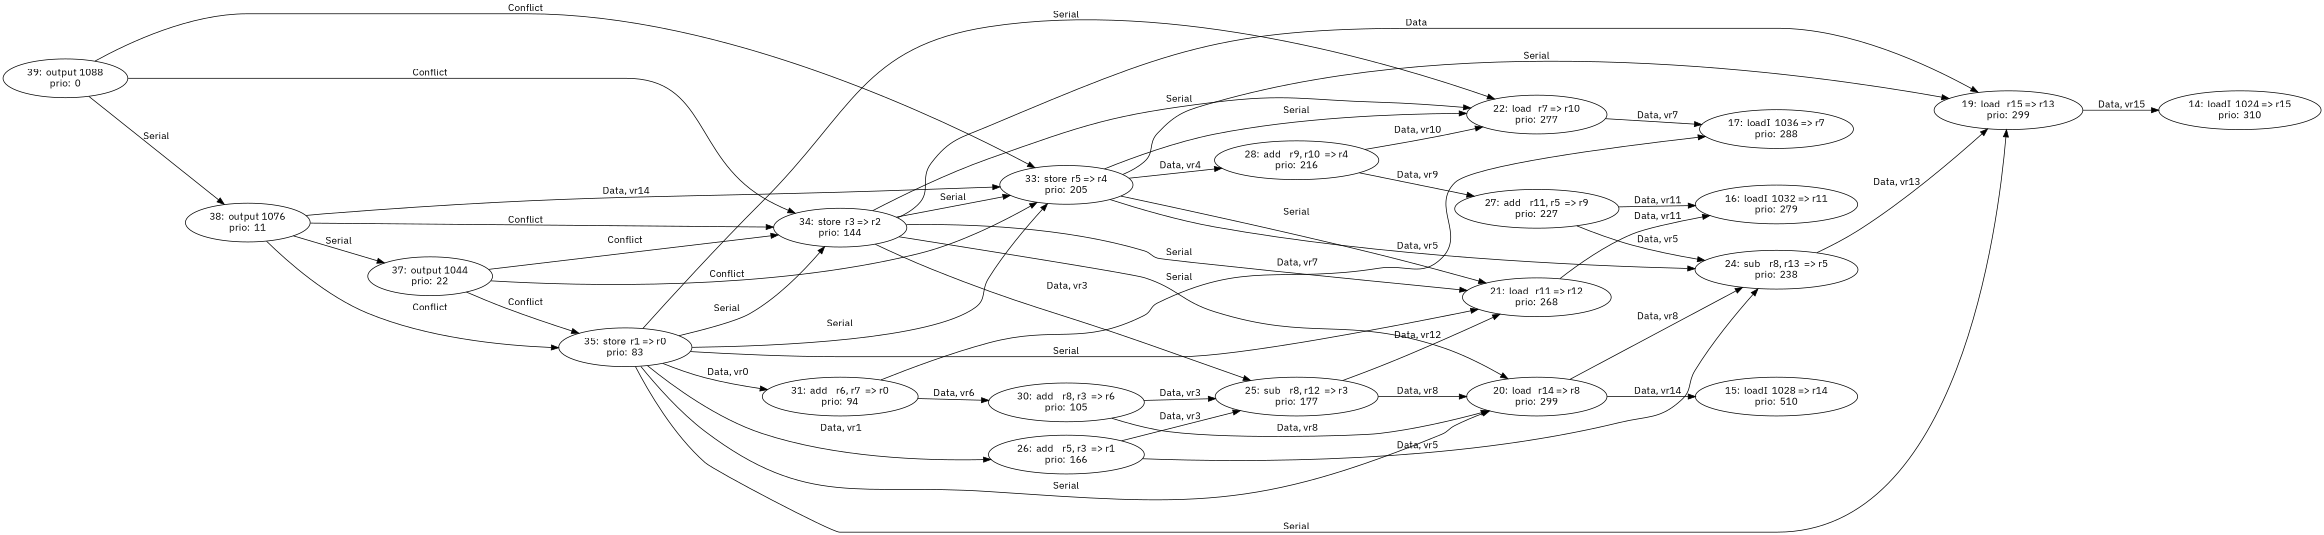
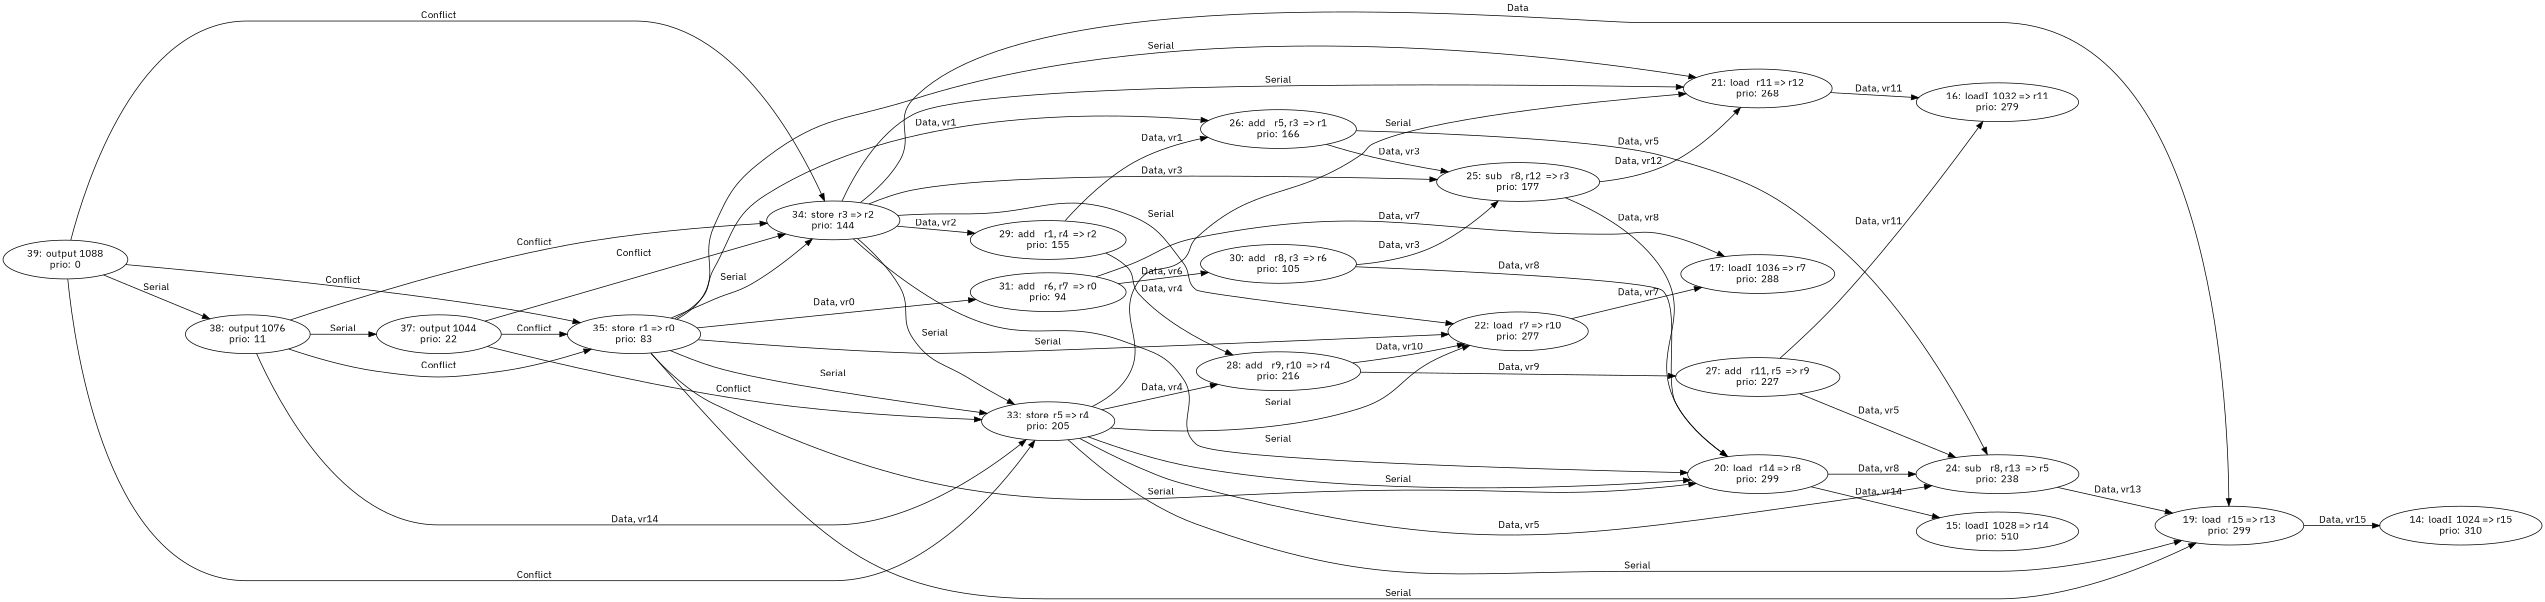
none -> (1048, 240)
none -> (350, 288)
none -> (1383, 486)
